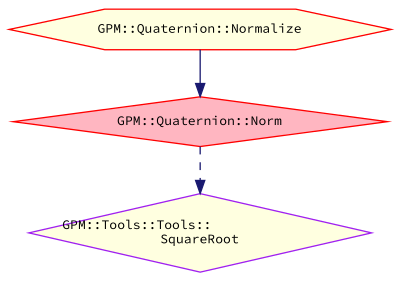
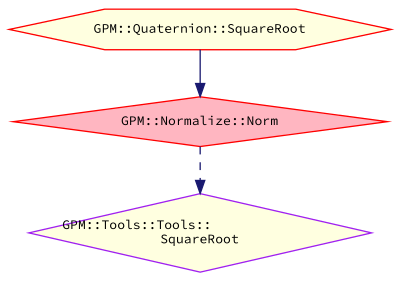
(200, 29) -> (200, 29)
(200, 122) -> (200, 122)
